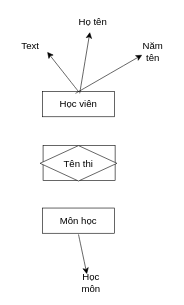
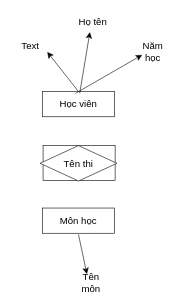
(153, 52) -> (153, 52)
(91, 283) -> (91, 283)
